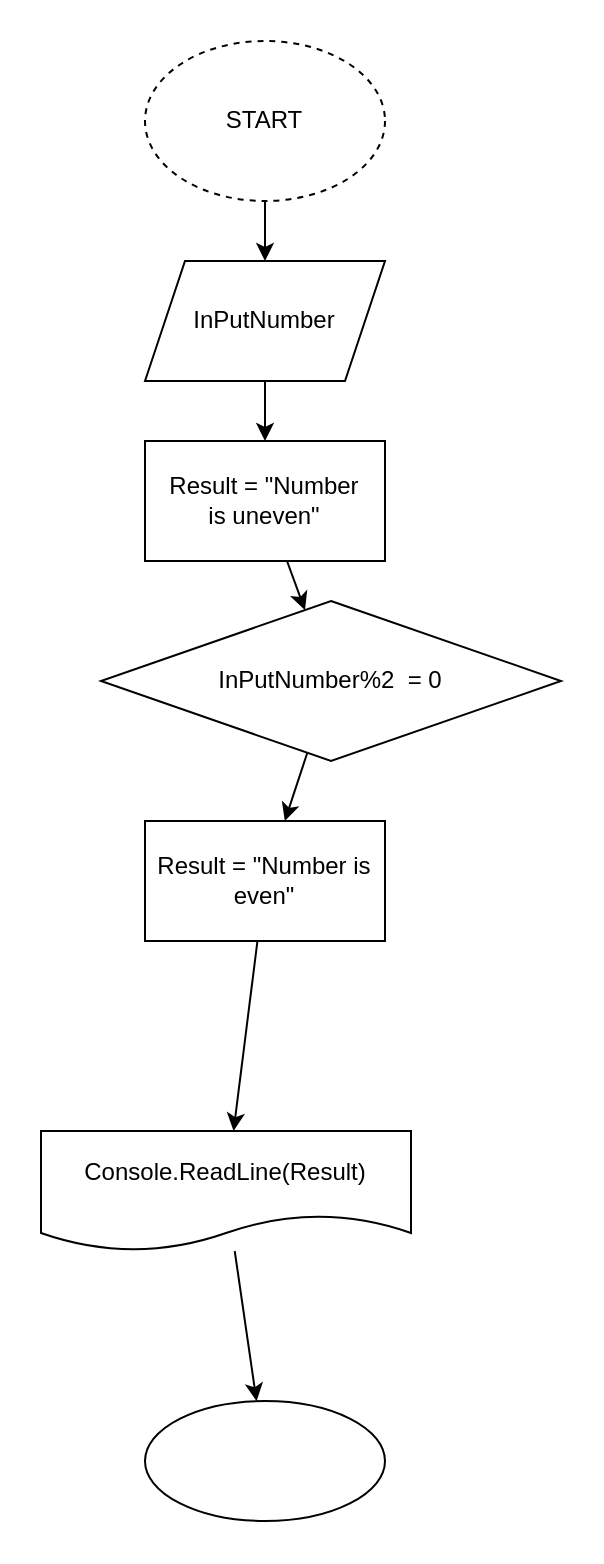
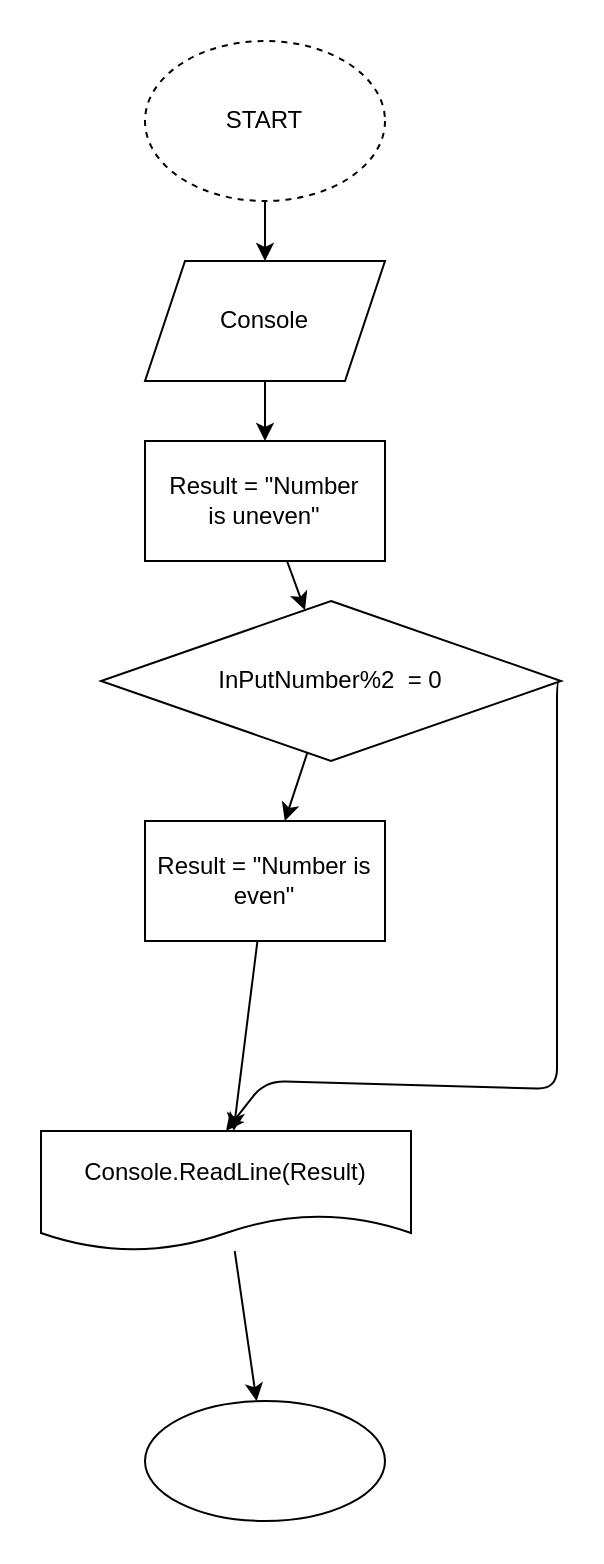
(265, 321) -> (265, 321)
none -> (557, 1040)
